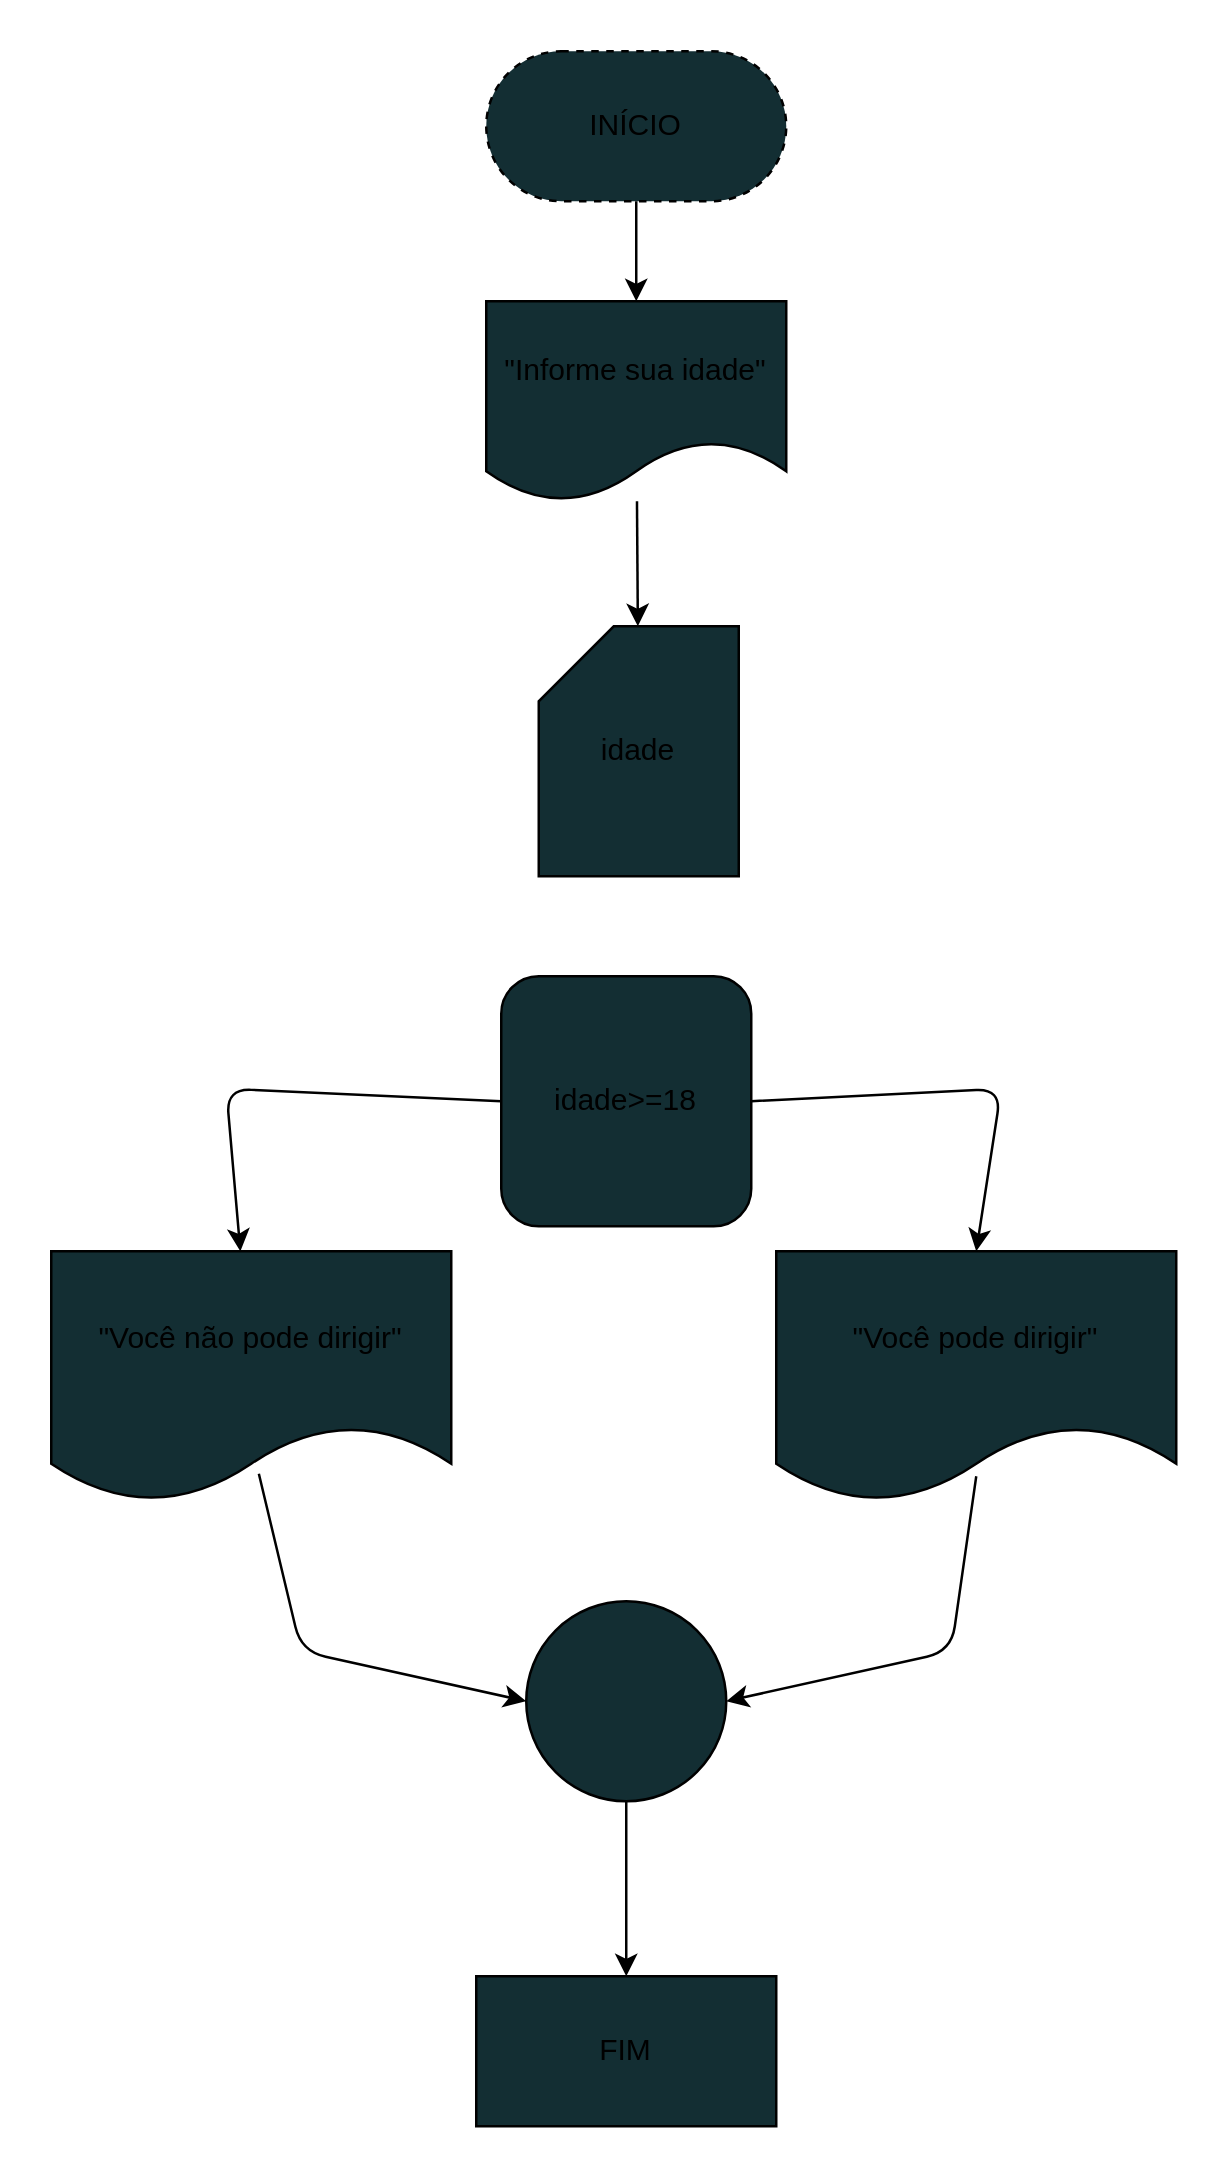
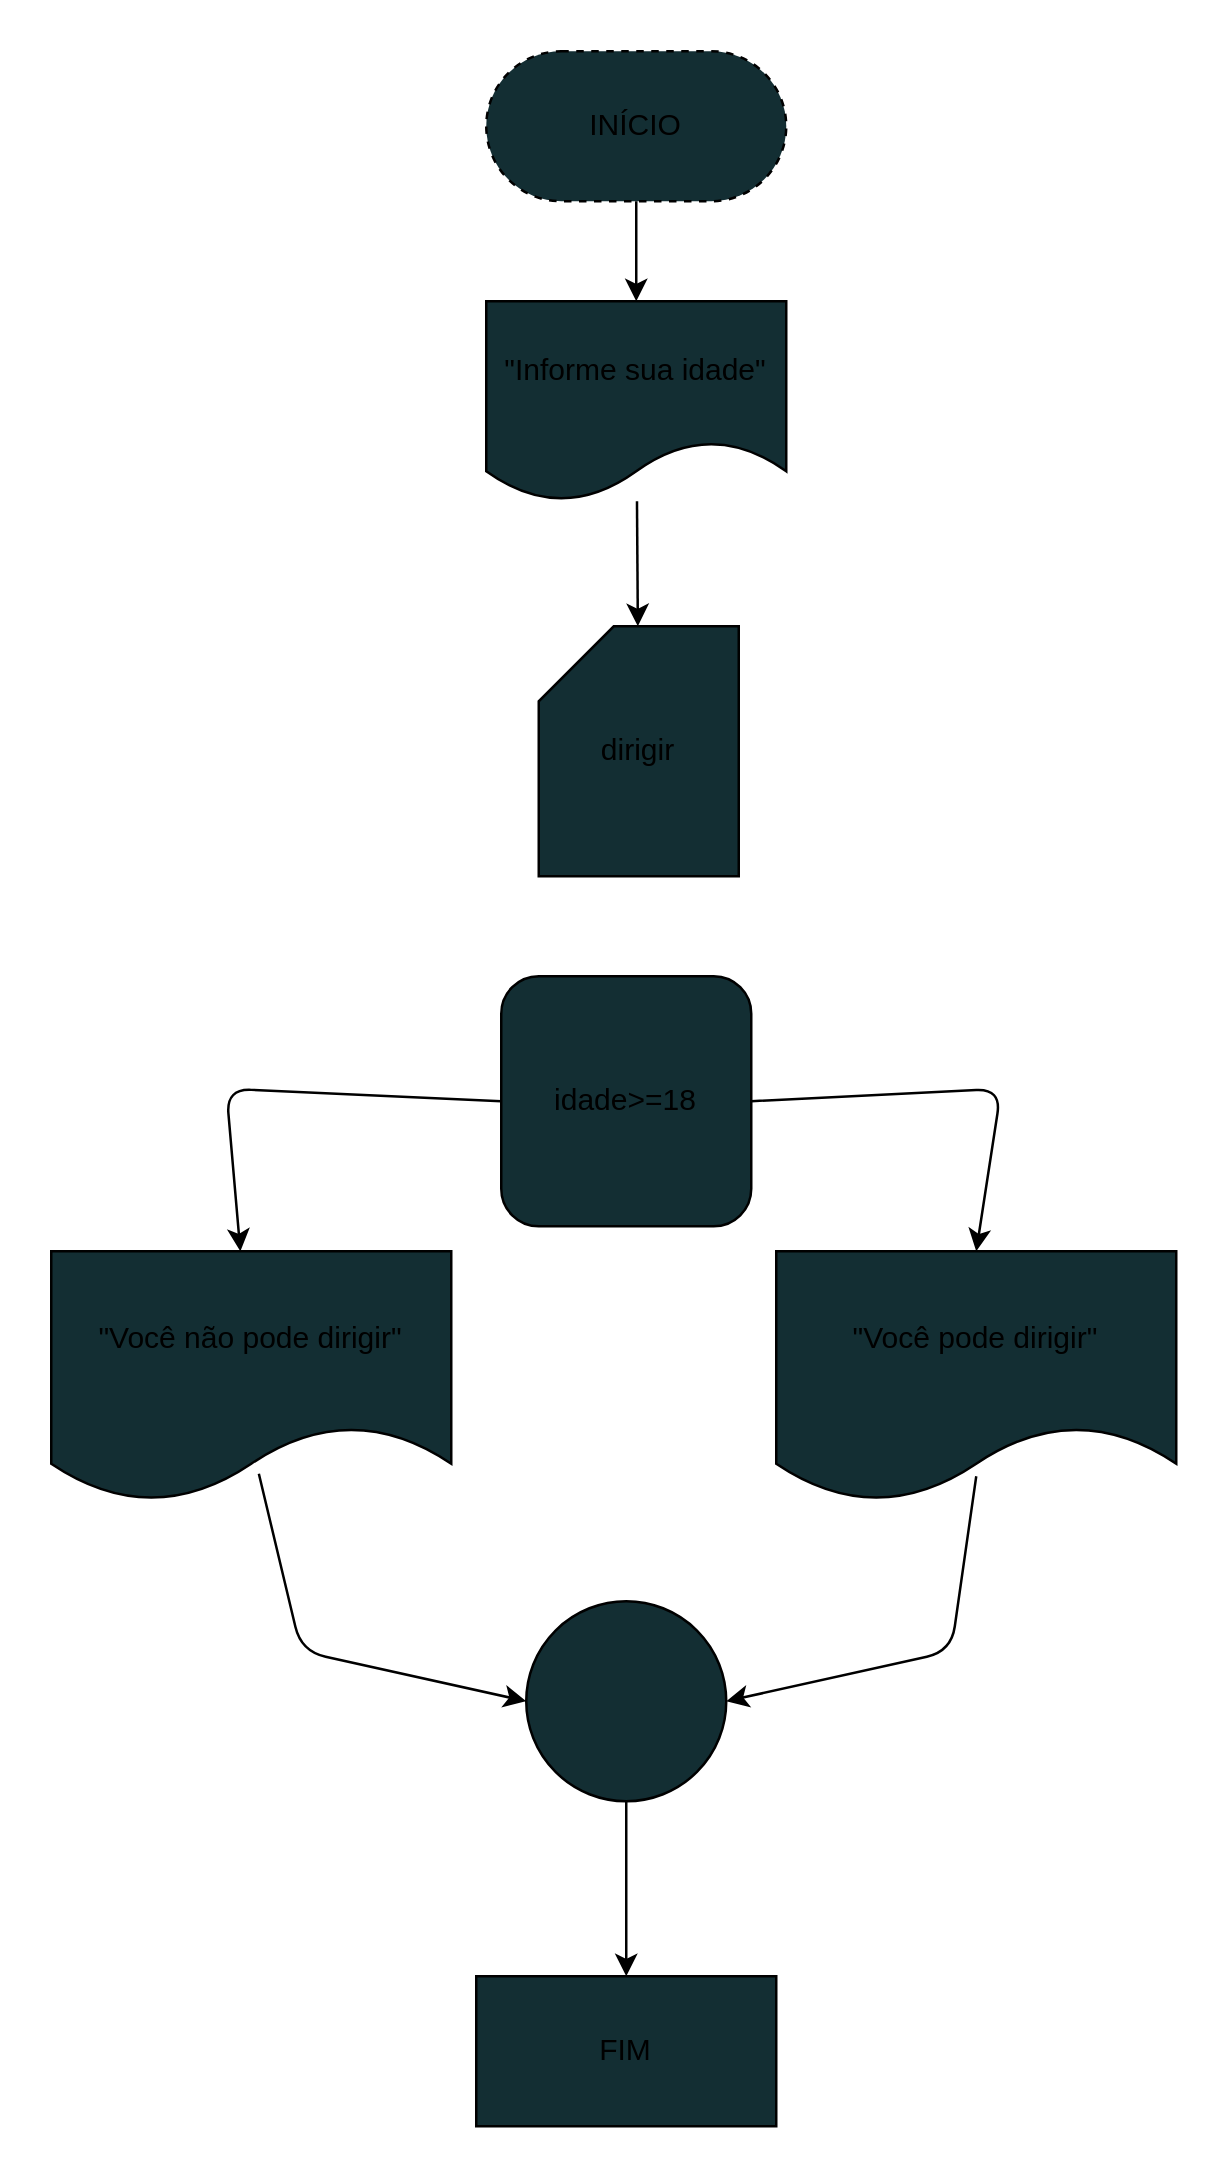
(639, 751) -> (639, 751)
